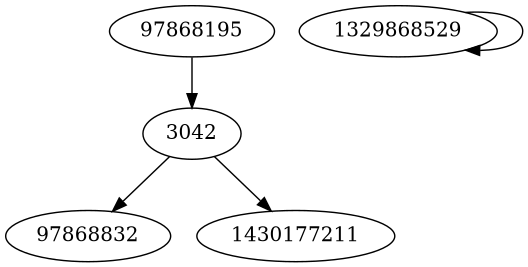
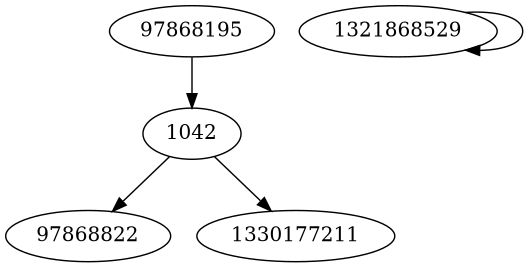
(398, 31) -> (398, 31)
(192, 134) -> (192, 134)
(88, 236) -> (88, 236)
(296, 236) -> (296, 236)
